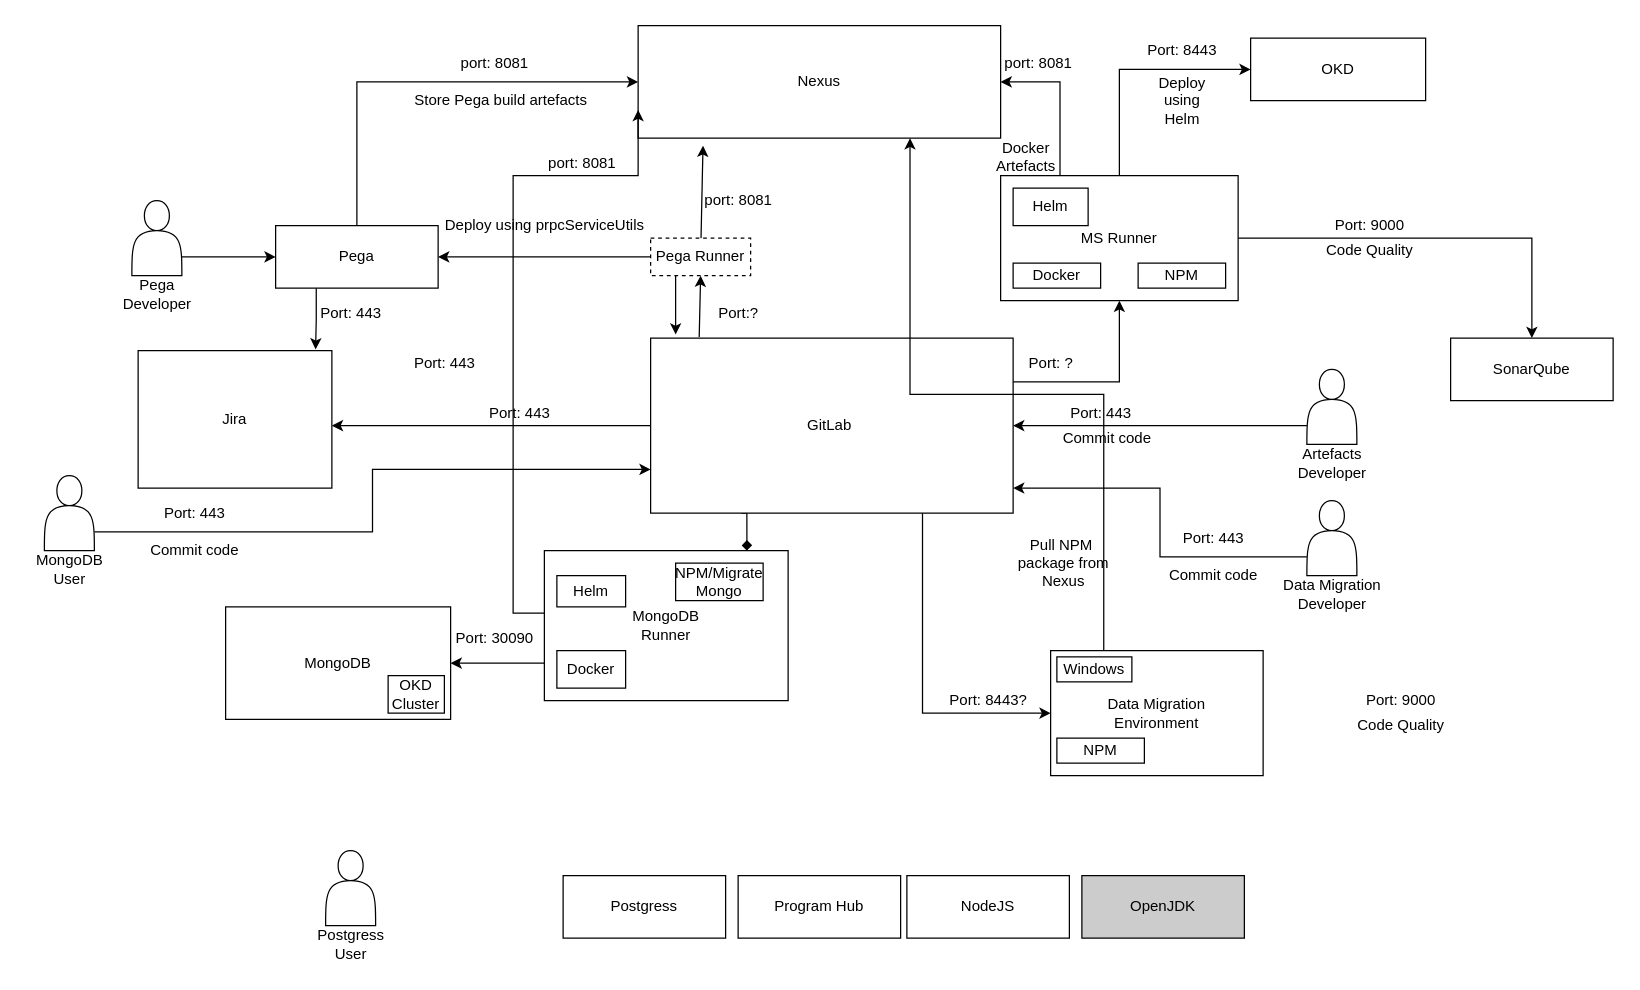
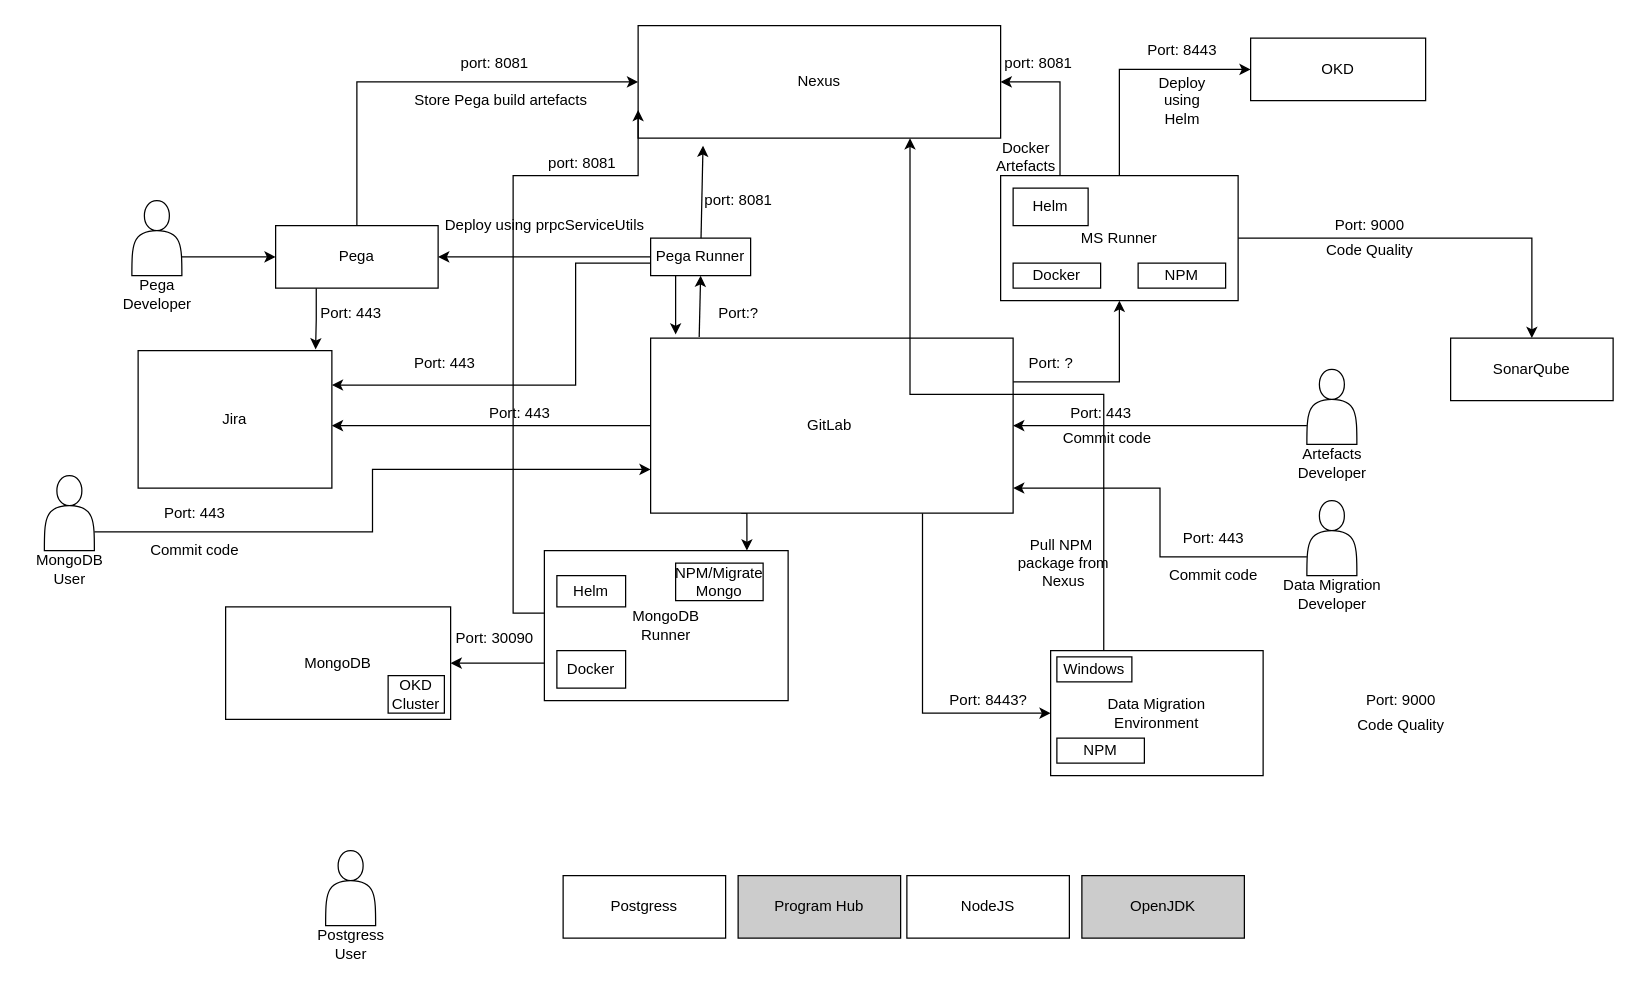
(701, 257) -> (701, 257)
none -> (557, 385)
(747, 540) -> (747, 541)
(819, 907) -> (819, 907)
